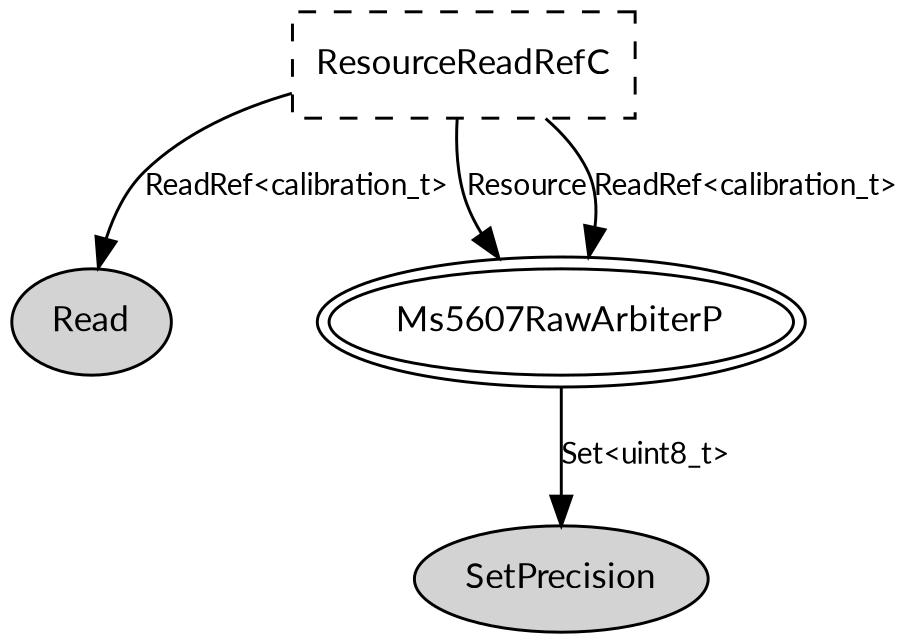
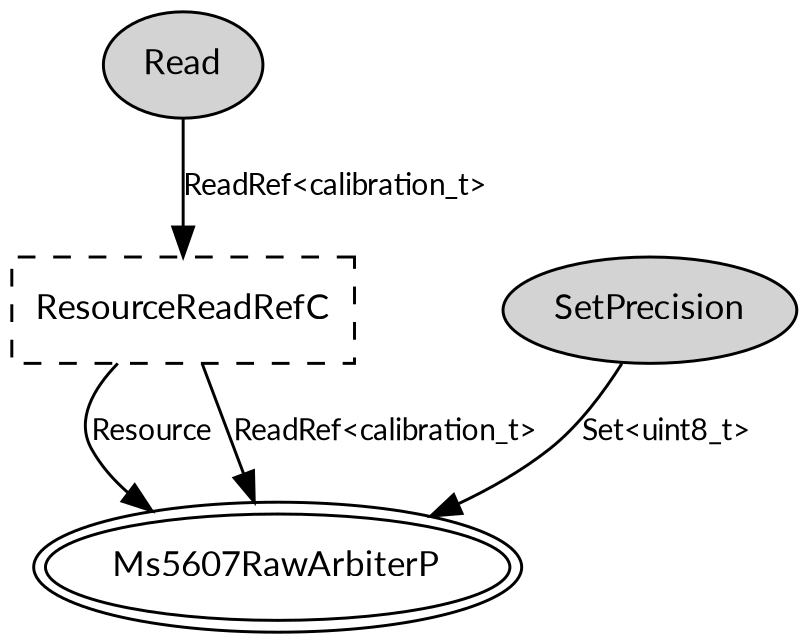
(180, 143) -> (183, 173)
(561, 441) -> (552, 447)
